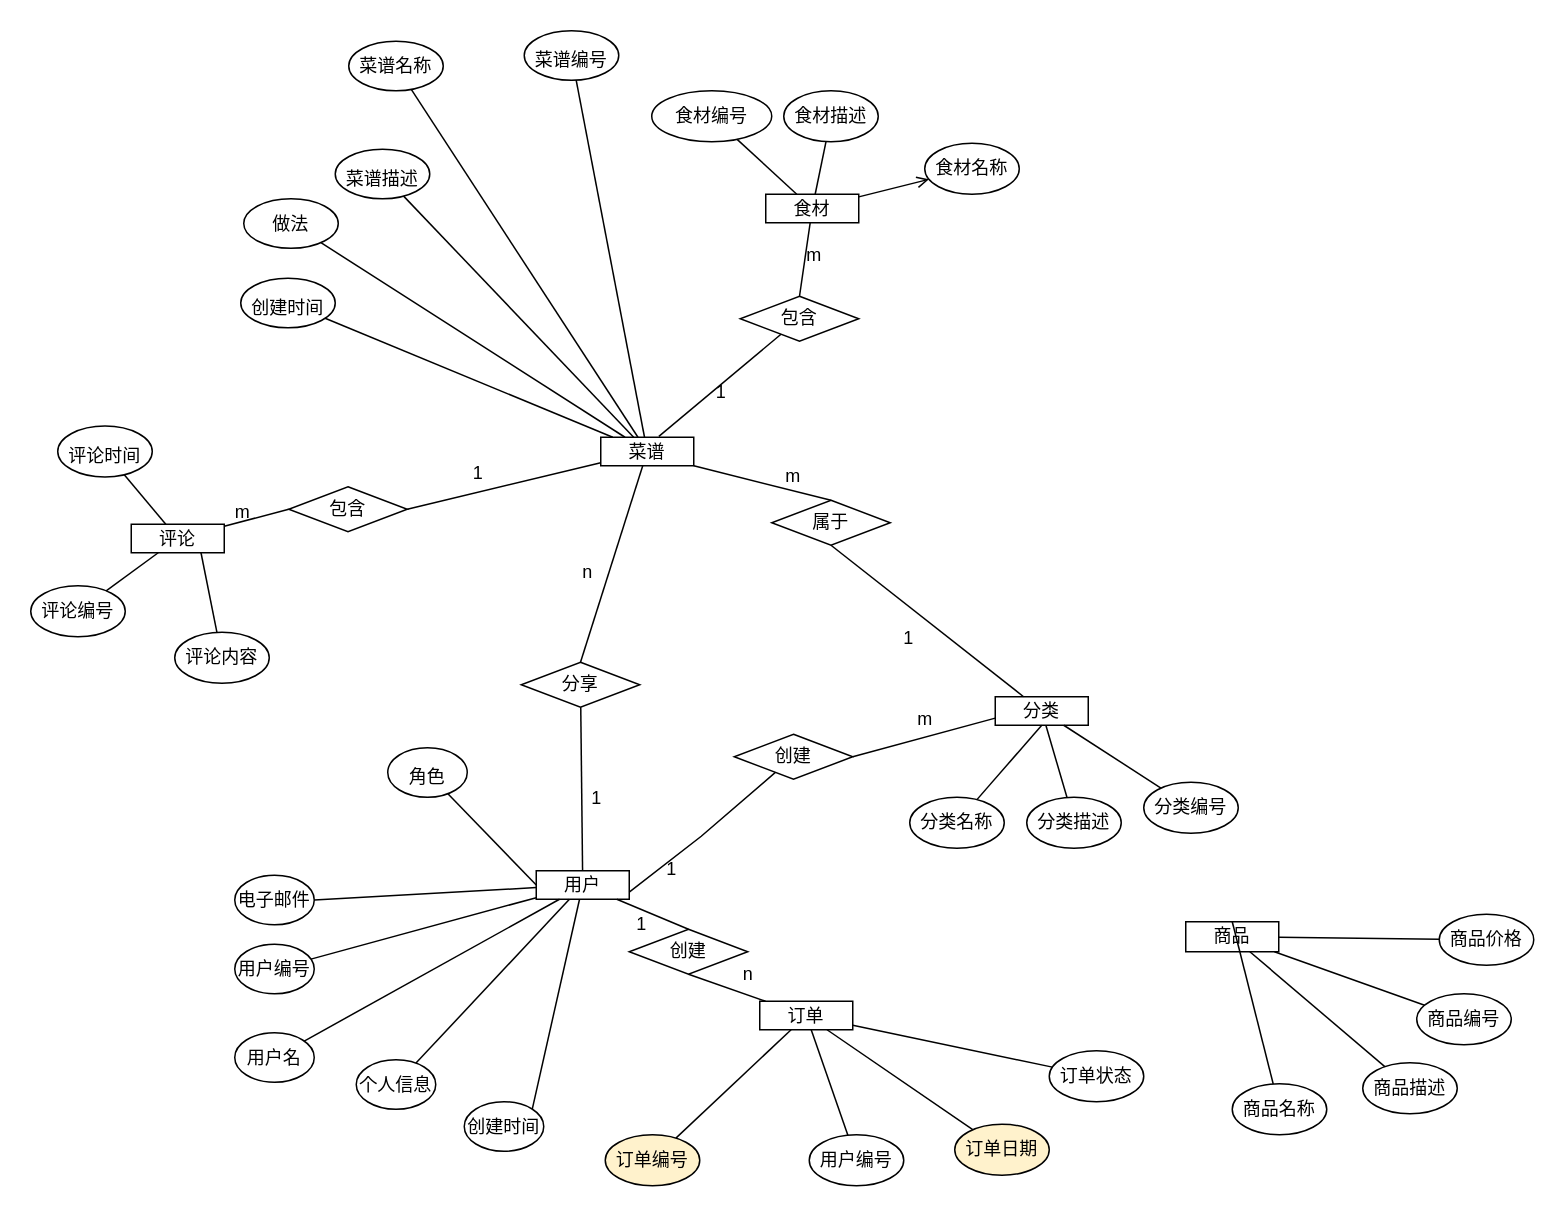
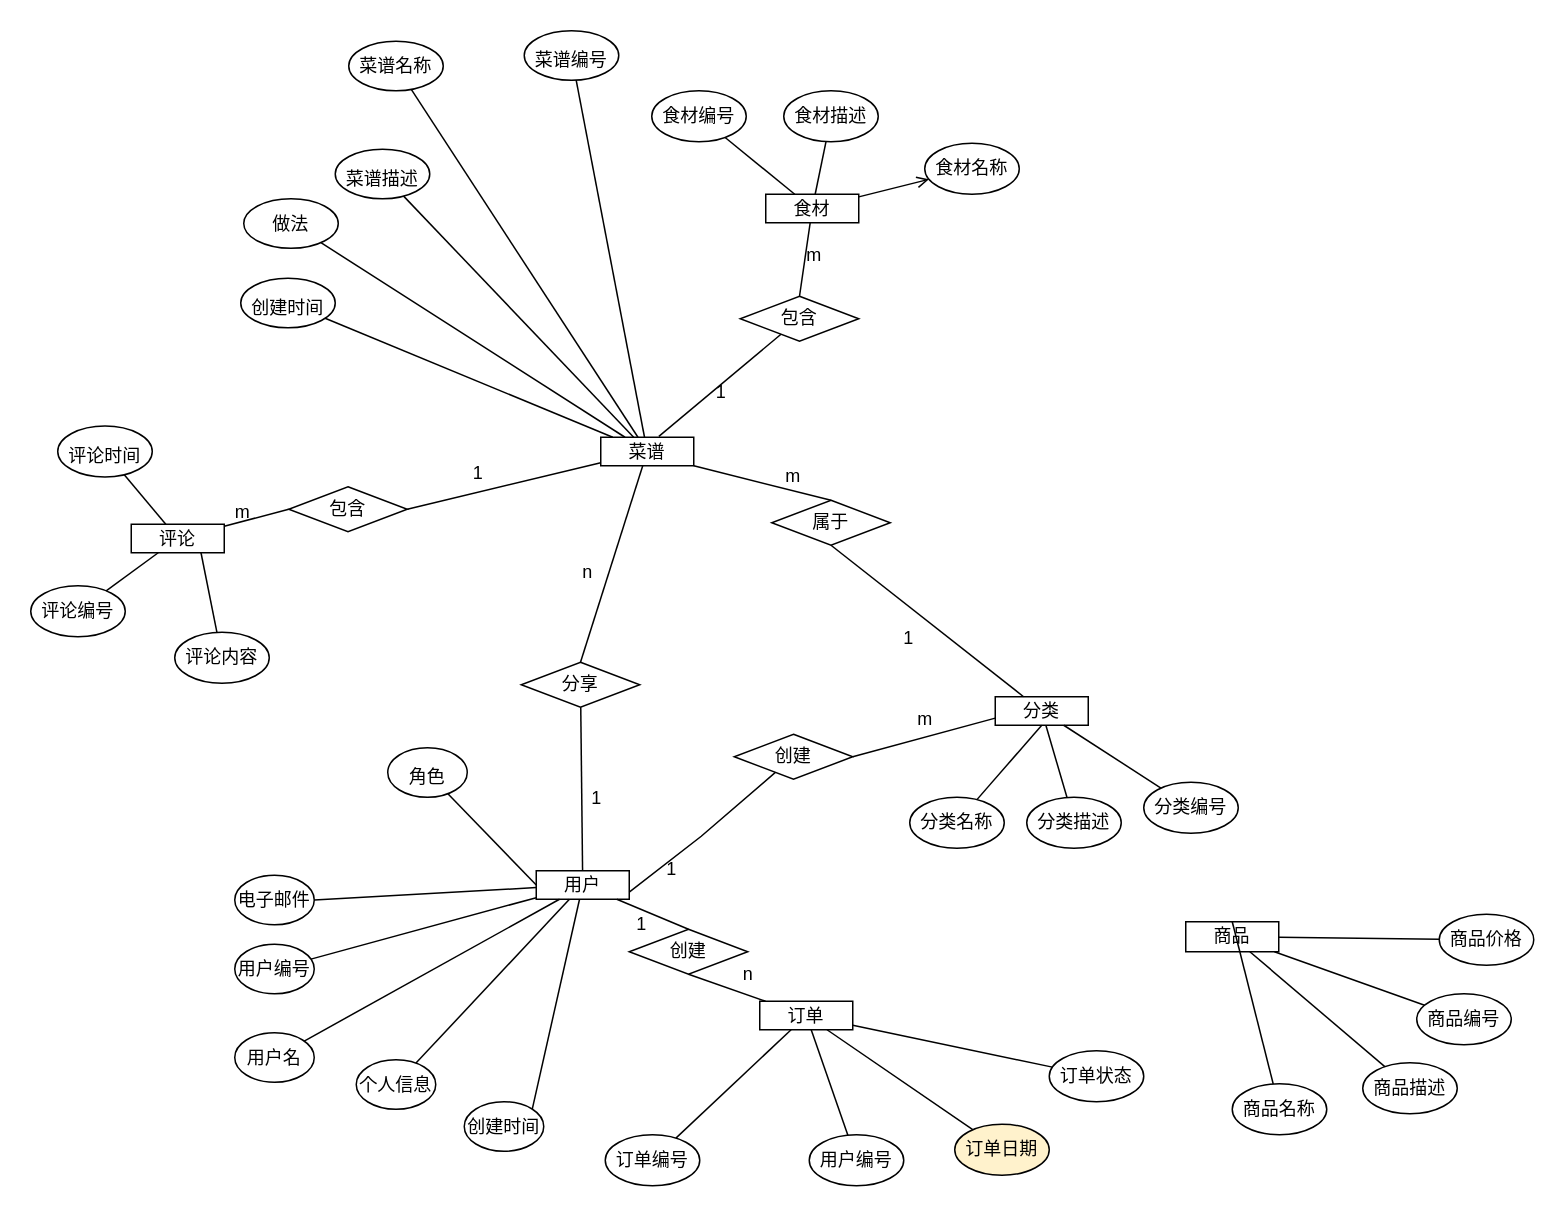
(712, 116) -> (699, 116)
(653, 1160) -> (653, 1160)
